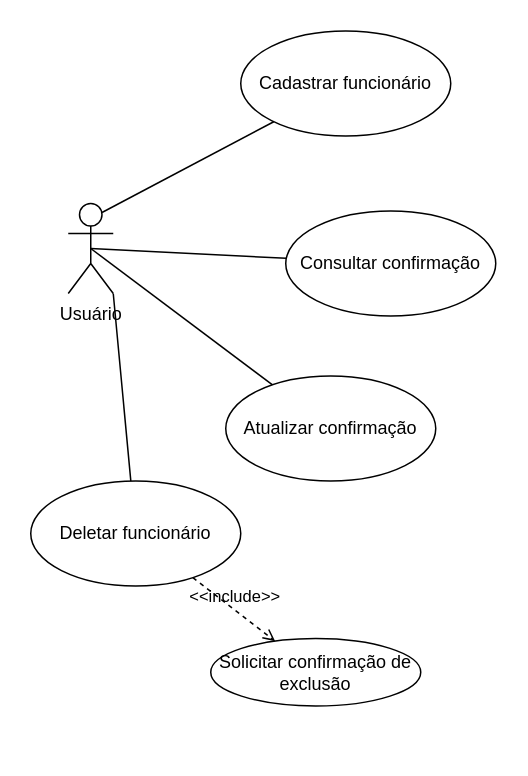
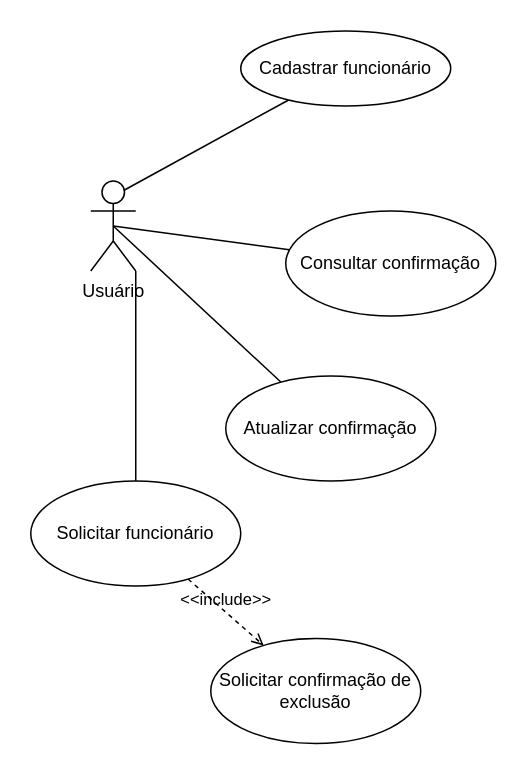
(346, 83) -> (346, 68)
(91, 248) -> (113, 226)
(136, 533) -> (136, 533)
(316, 672) -> (316, 691)
